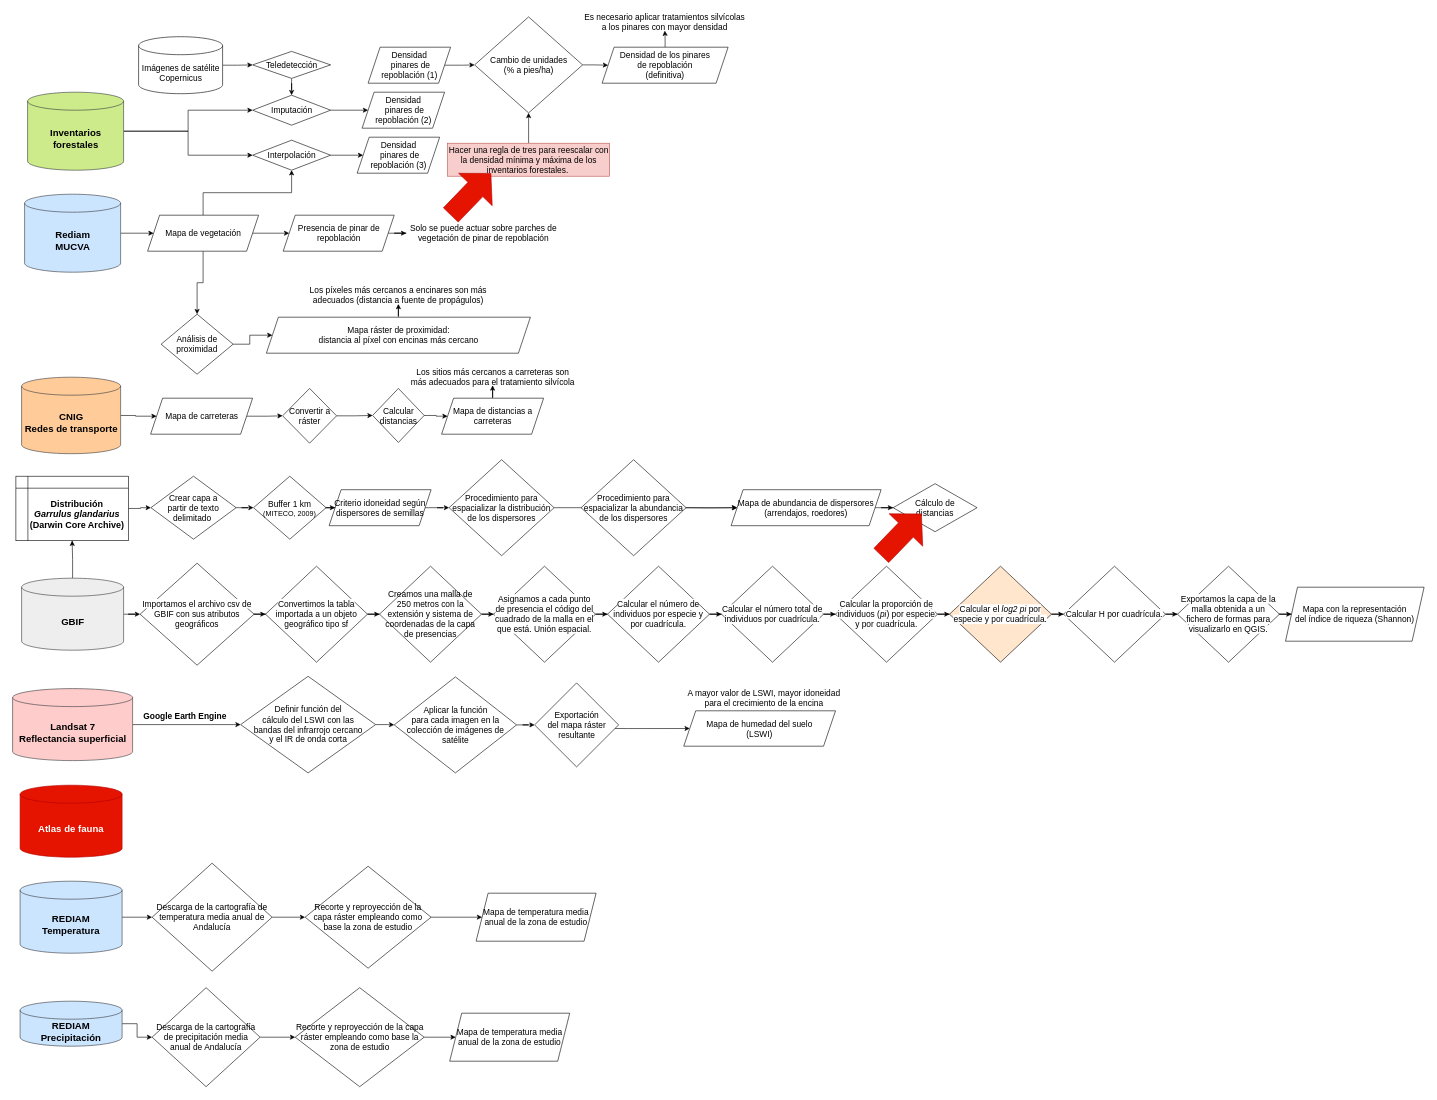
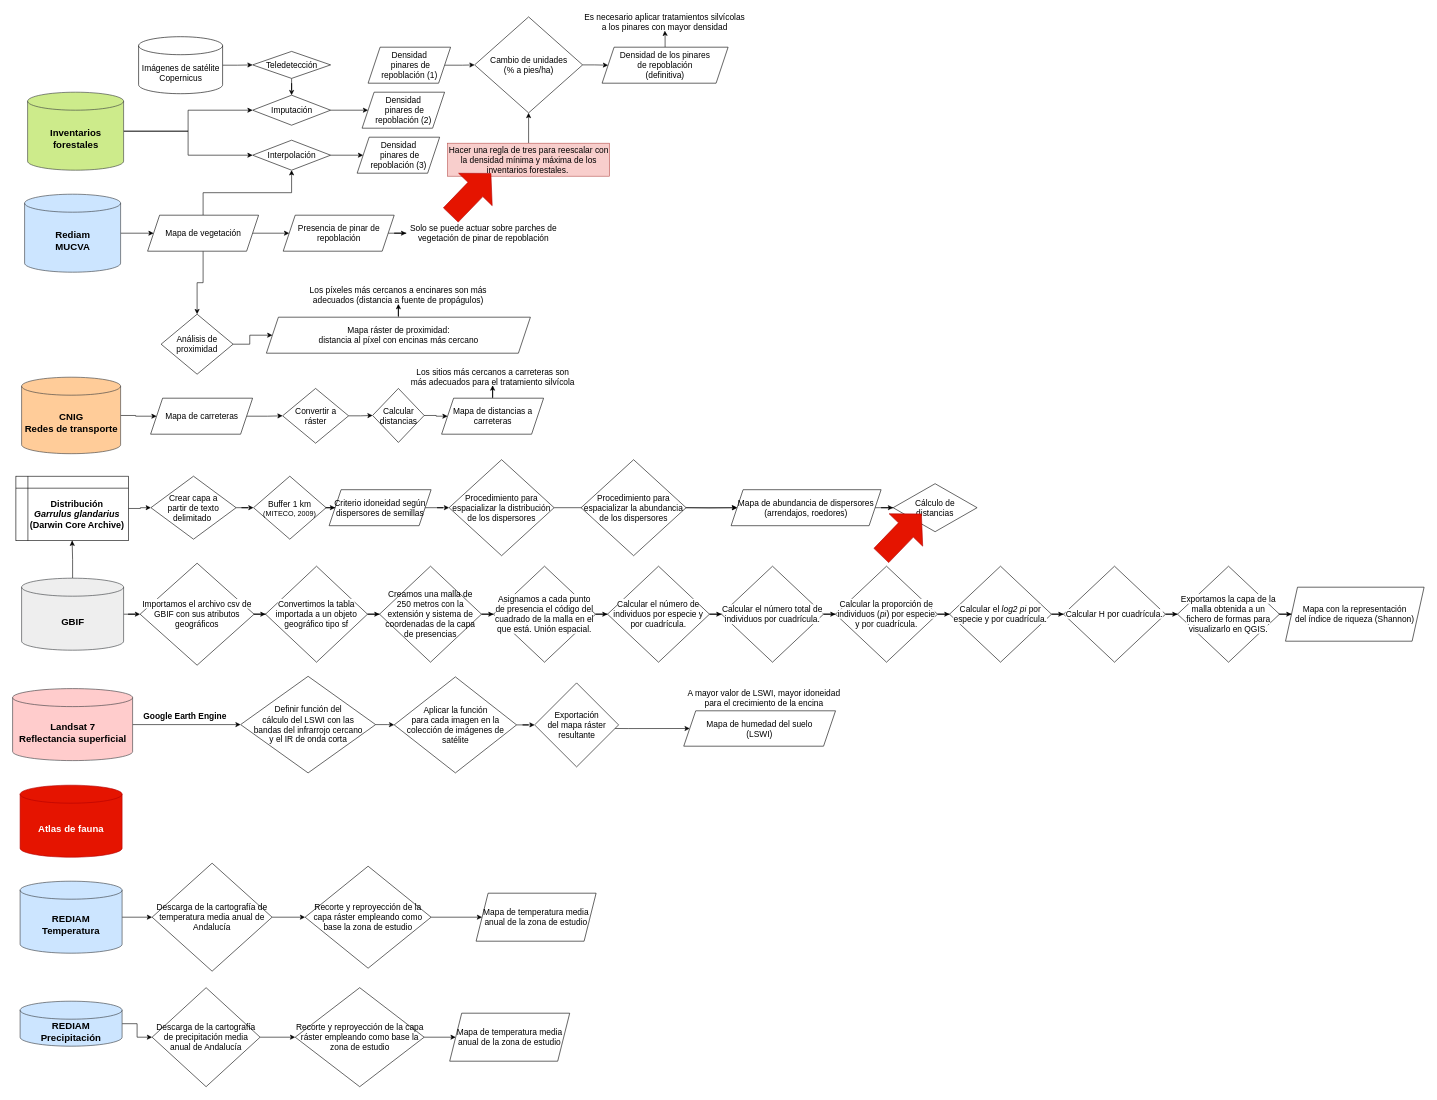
(310, 416) -> (316, 416)
(1001, 614) -> (1001, 614)
